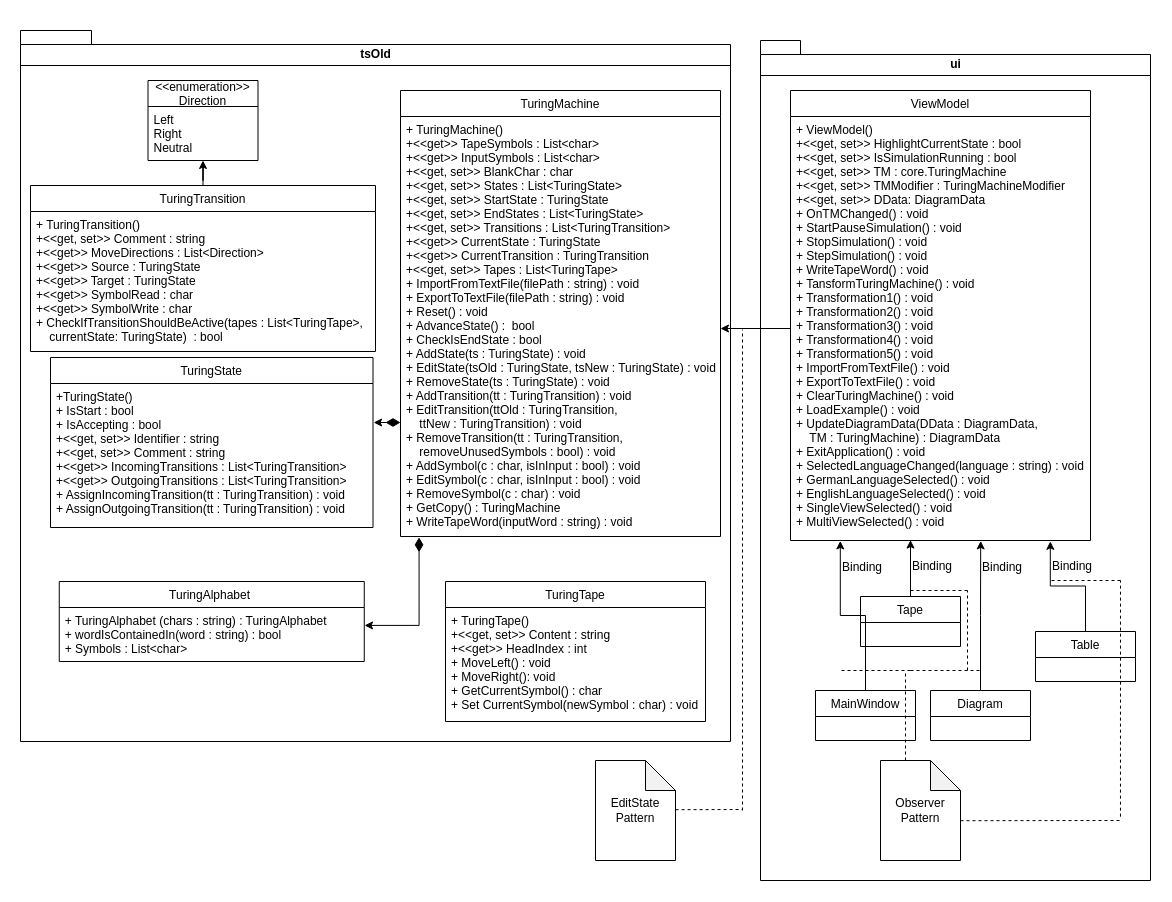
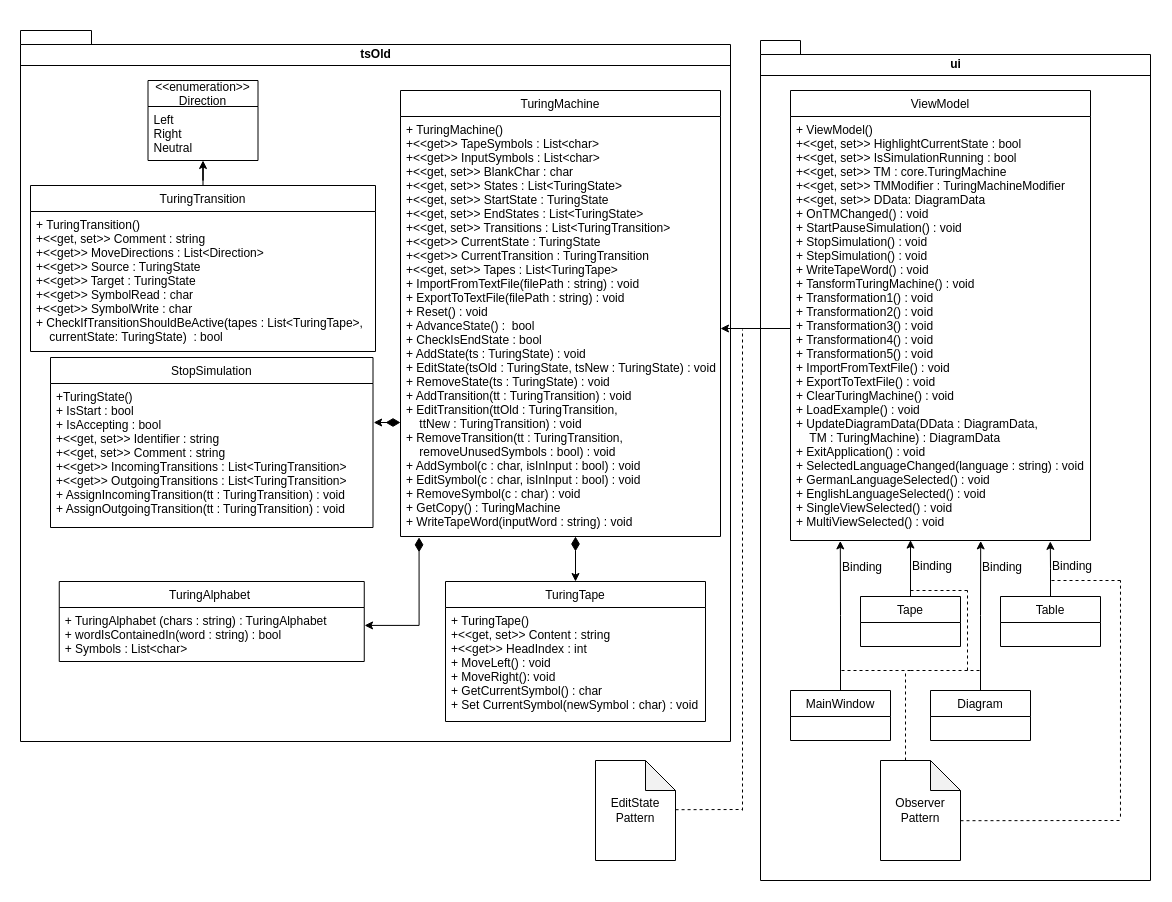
(211, 371) -> (211, 371)
none -> (576, 563)
(1086, 657) -> (1051, 622)
(866, 716) -> (841, 716)
